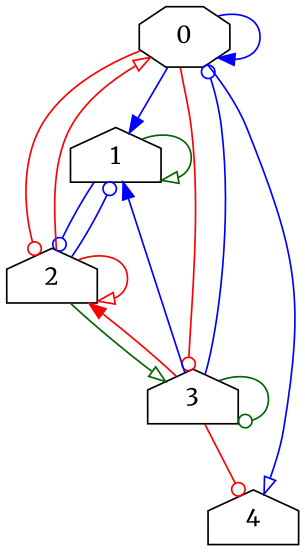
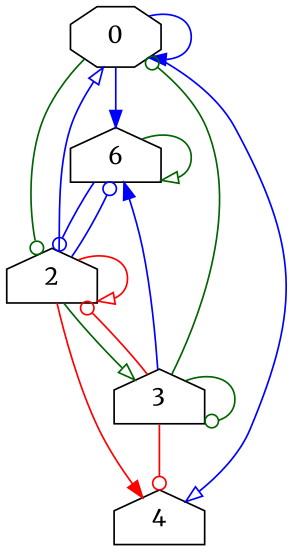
(43, 123) -> (36, 143)
(64, 143) -> (63, 163)
(116, 158) -> (116, 158)
(195, 212) -> none
(225, 226) -> (218, 215)
(140, 344) -> (121, 343)
none -> (85, 398)
